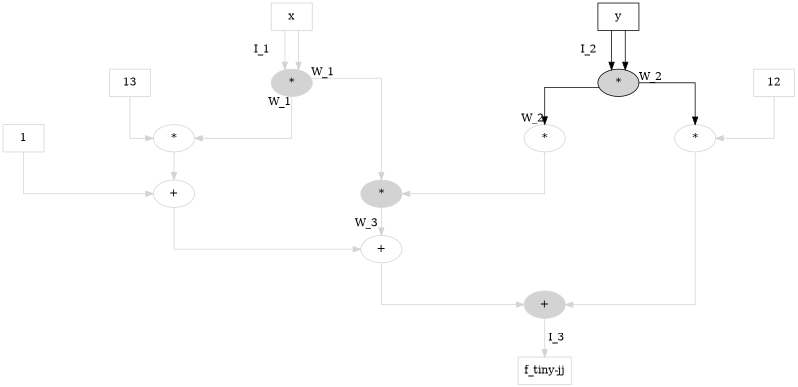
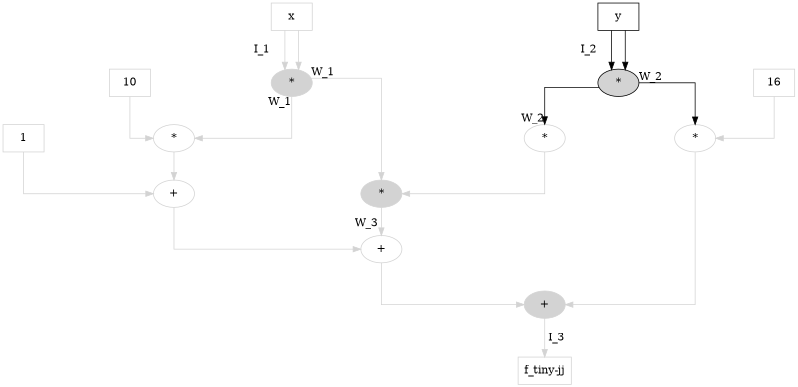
(130, 83) -> (130, 83)
(774, 83) -> (774, 83)
